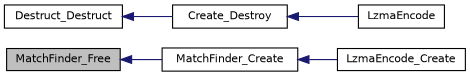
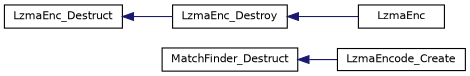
(63, 17) -> (63, 17)
(230, 17) -> (230, 17)
(401, 17) -> (401, 17)
(63, 60) -> none
(230, 60) -> (230, 60)
